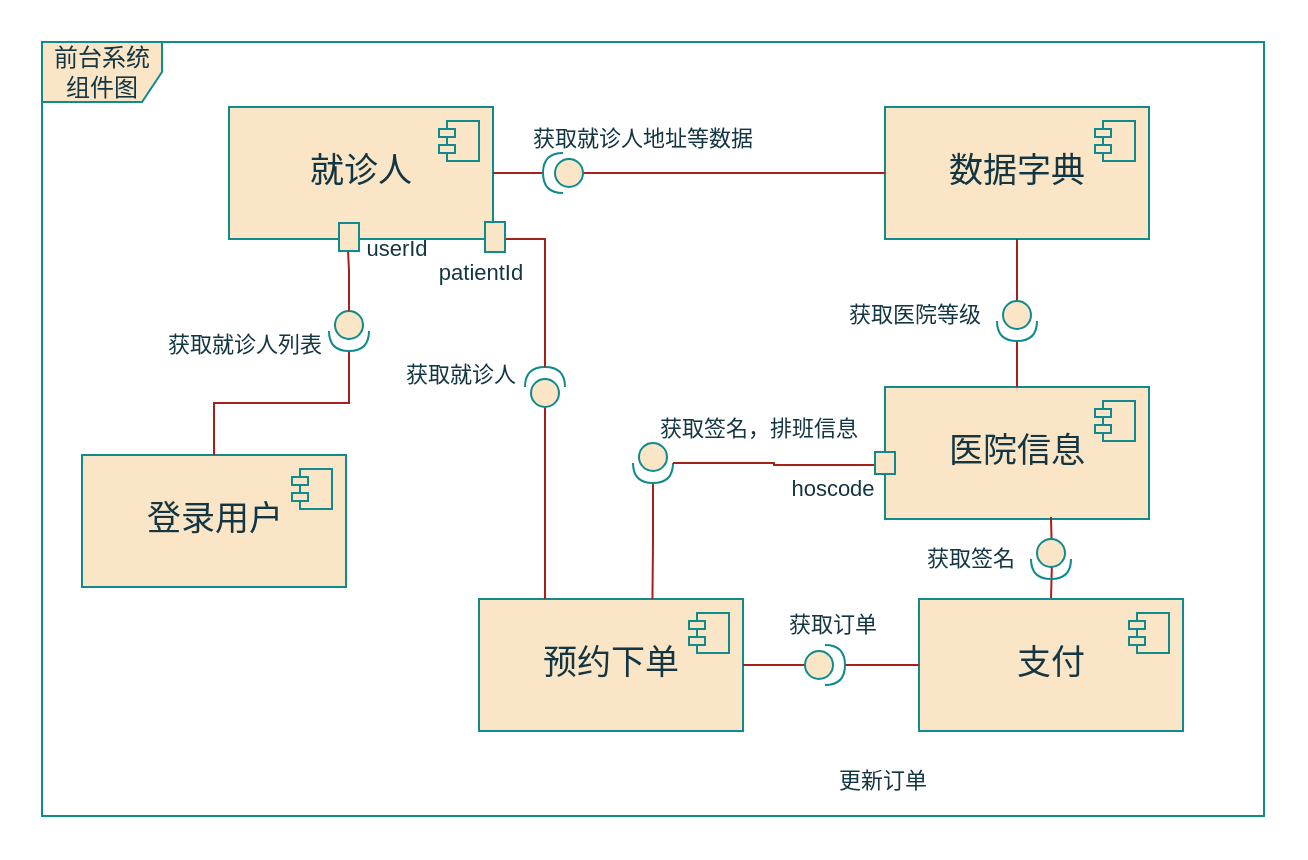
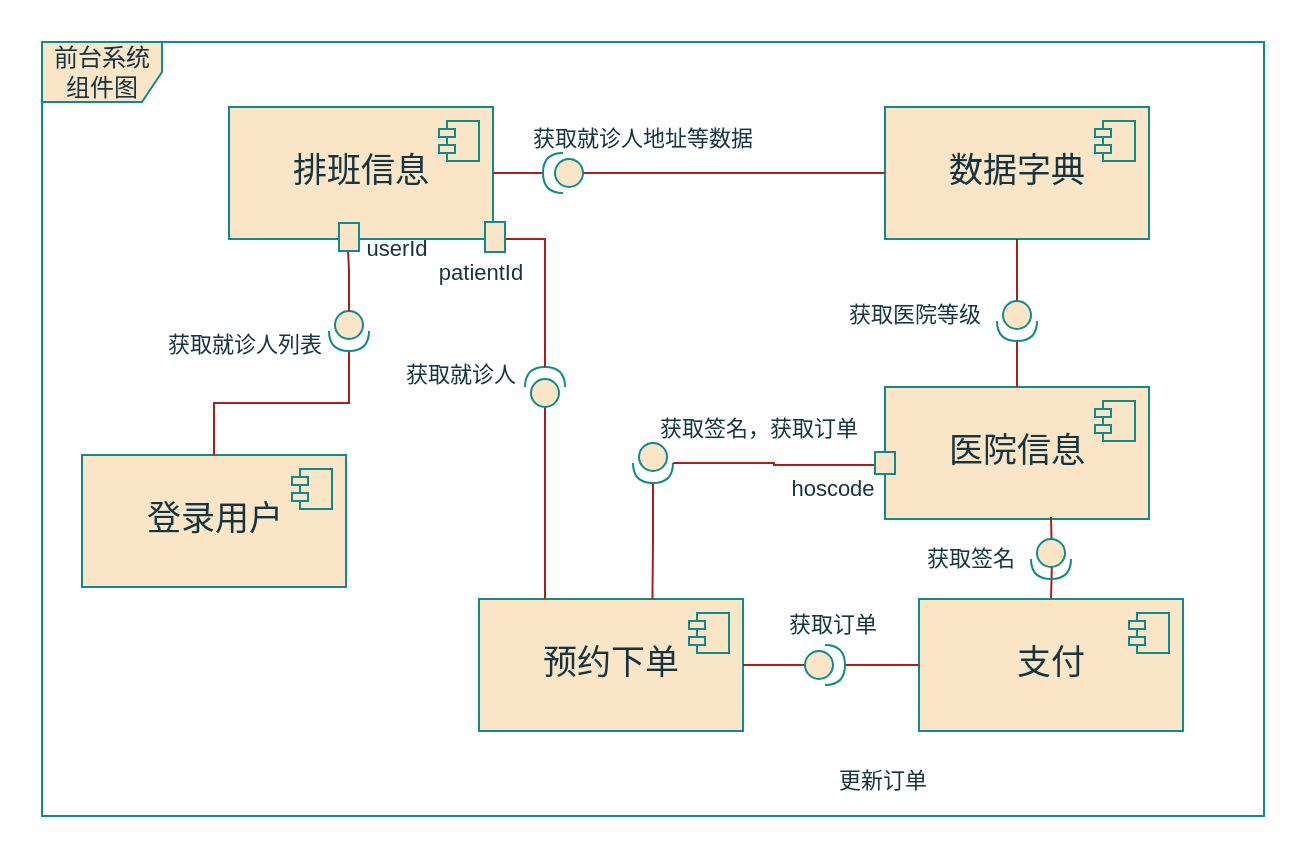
(362, 173) -> (362, 173)
(760, 429) -> (760, 429)
